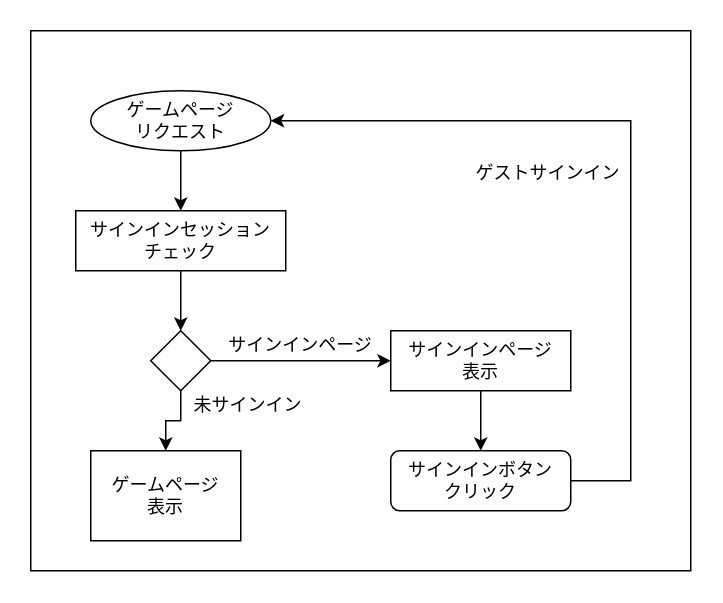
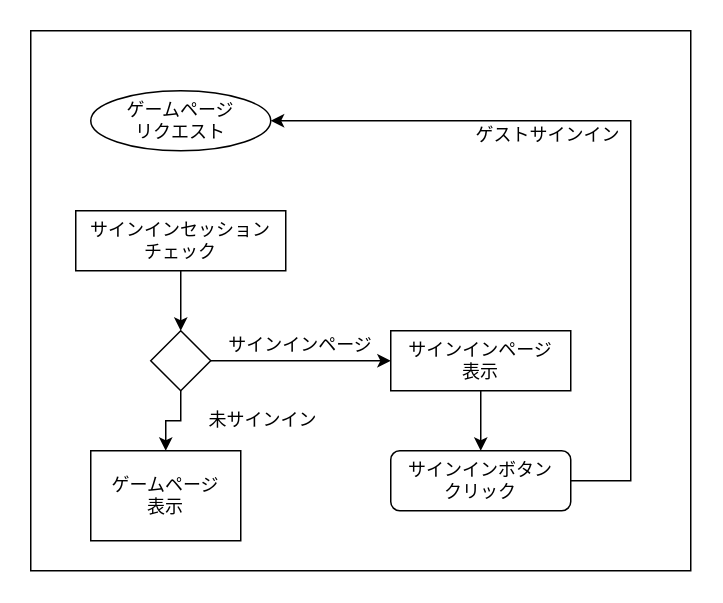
(548, 173) -> (548, 136)
(181, 176) -> none
(248, 406) -> (263, 421)
